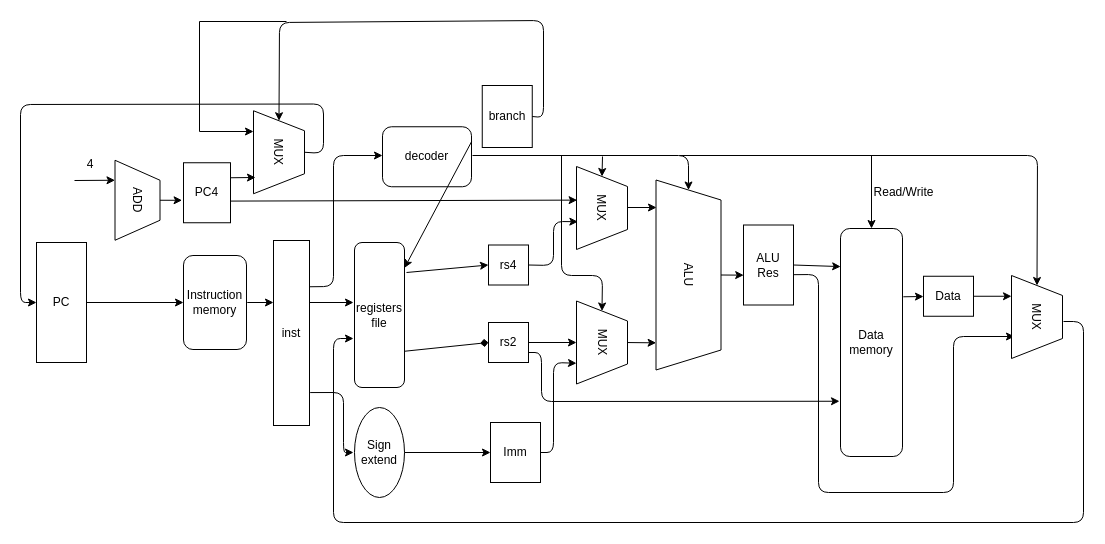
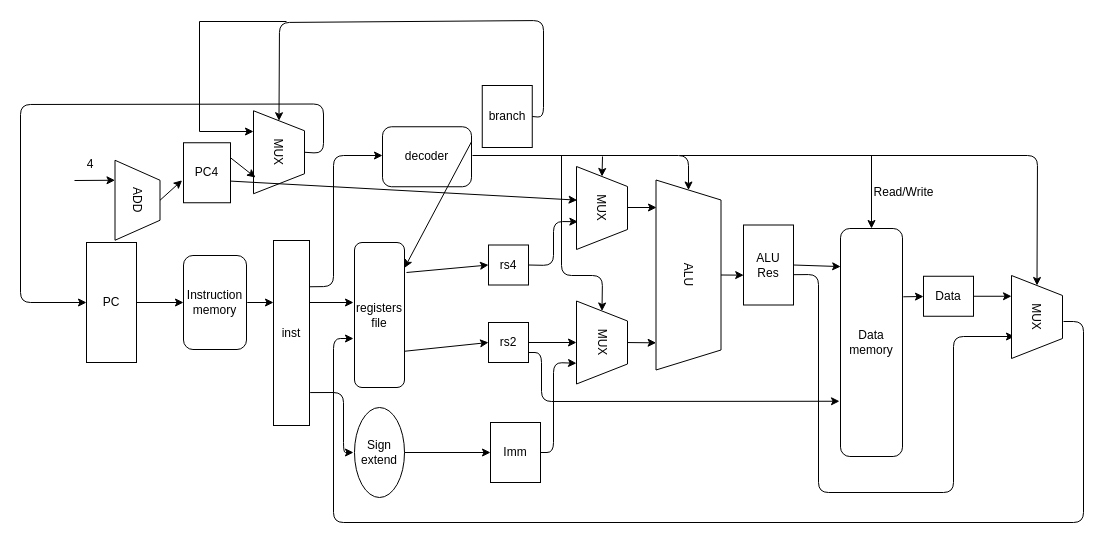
(207, 193) -> (207, 173)
(62, 303) -> (112, 303)
(479, 344) -> (480, 343)
